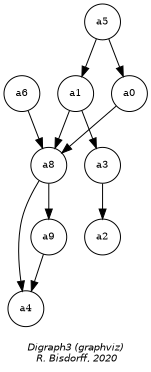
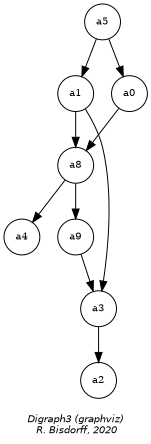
(22, 94) -> none
(39, 268) -> (86, 268)
